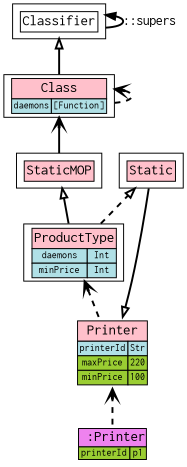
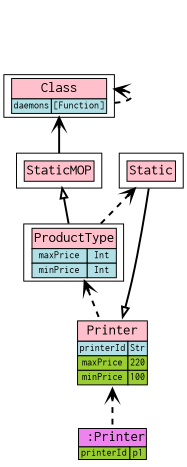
(59, 21) -> none
(114, 210) -> (114, 210)
(60, 255) -> (60, 255)
